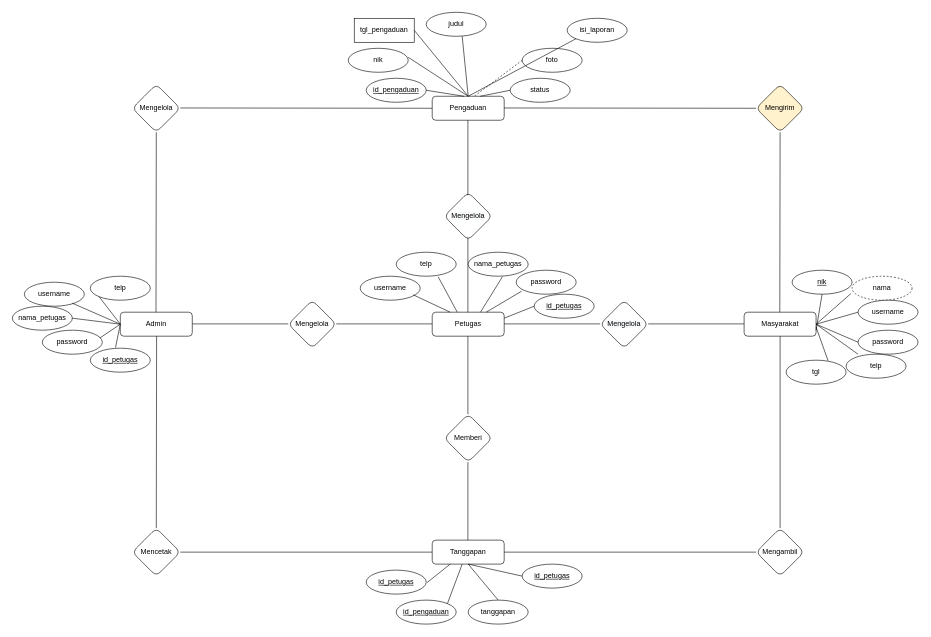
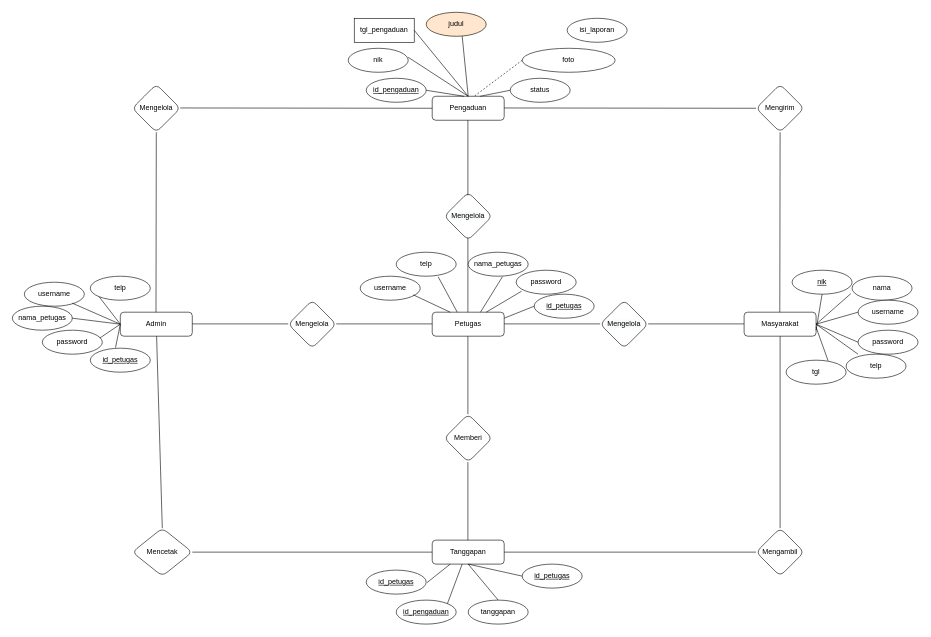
(456, 24) -> (456, 24)
(536, 60) -> none
(552, 60) -> (569, 60)
(780, 108) -> (780, 108)
(882, 288) -> (882, 288)
(156, 552) -> (162, 552)
